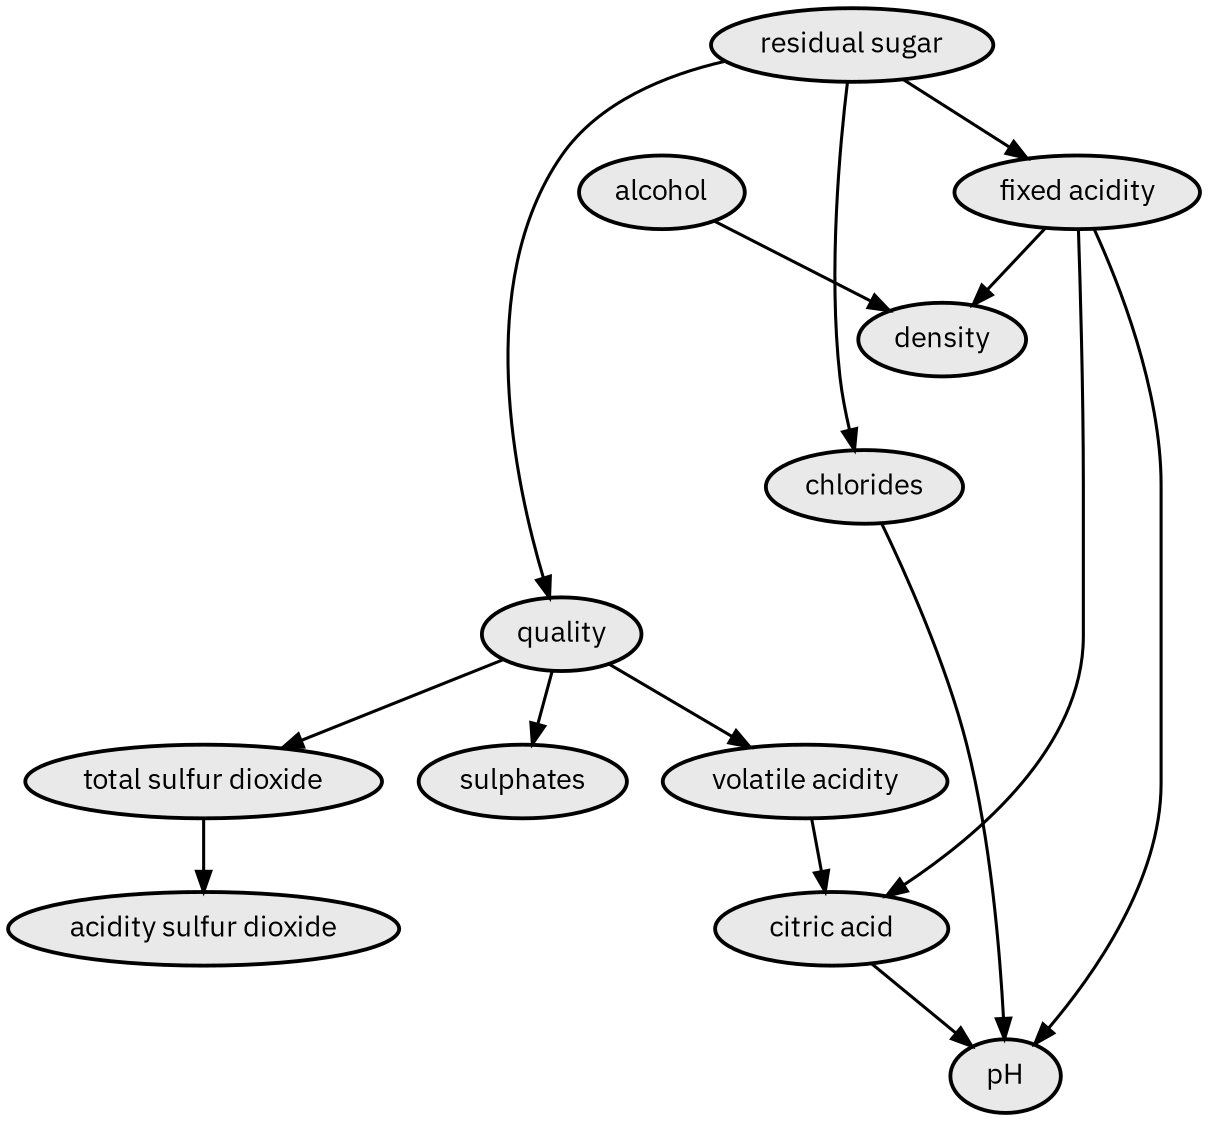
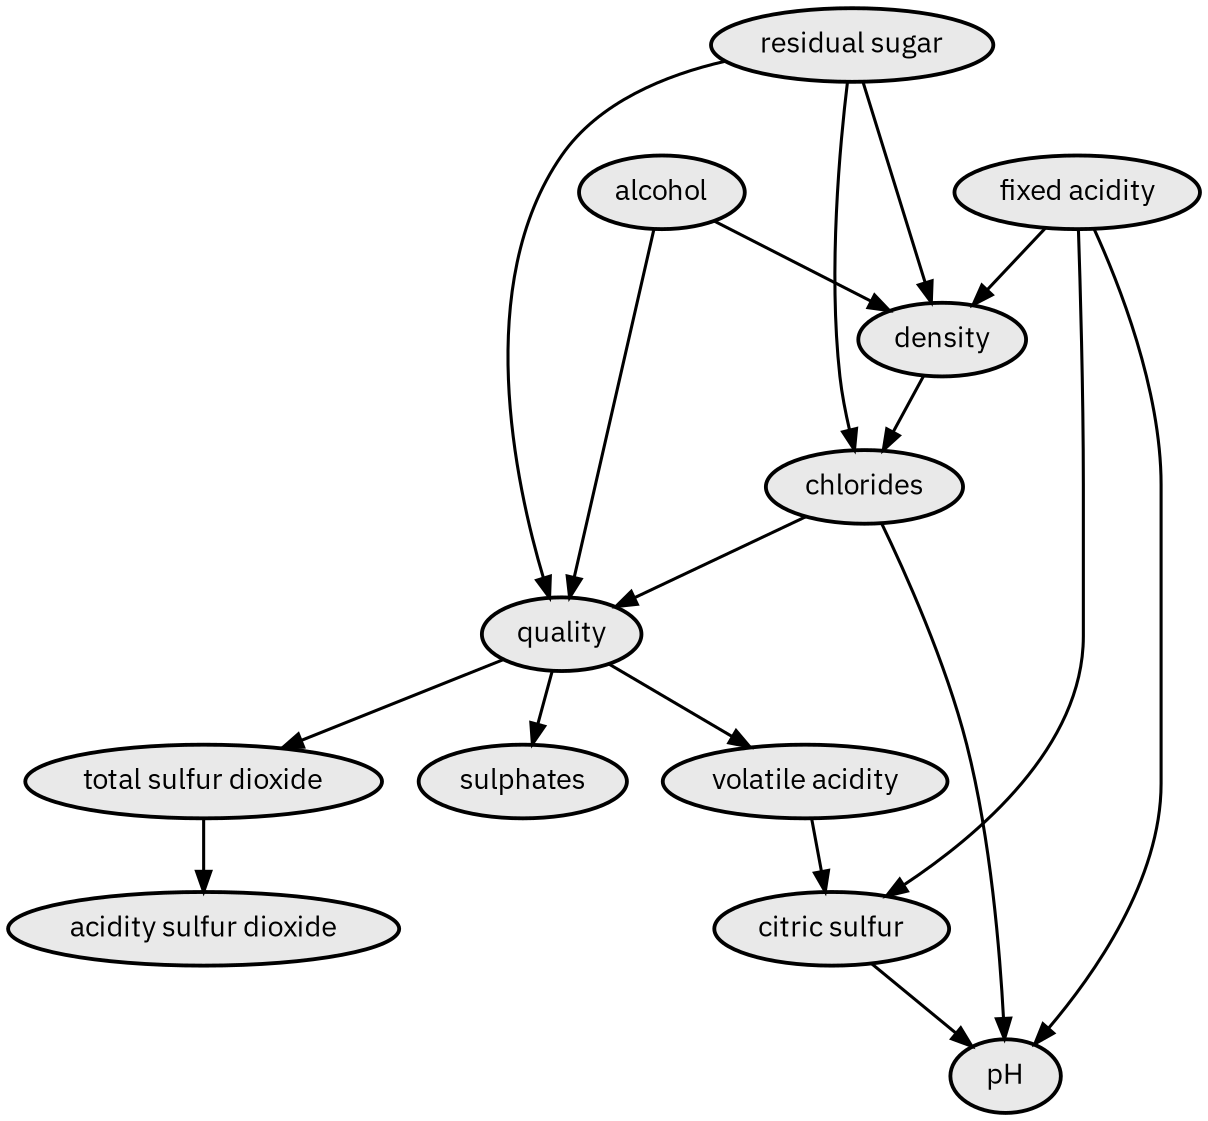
(956, 113) -> (894, 182)
none -> (614, 403)
none -> (908, 404)
none -> (720, 557)
(832, 929) -> (832, 929)
